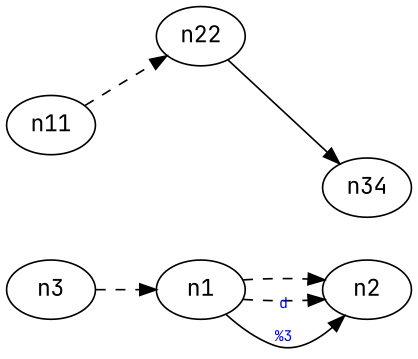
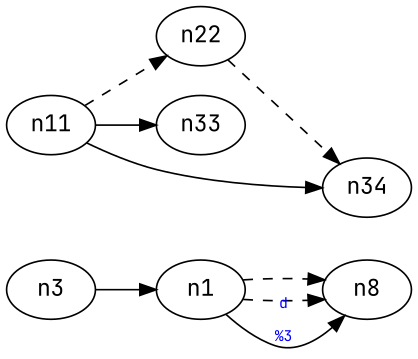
(278, 106) -> (278, 106)
none -> (201, 125)
none -> (194, 177)
(118, 290) -> (118, 290)
(367, 290) -> (367, 290)
